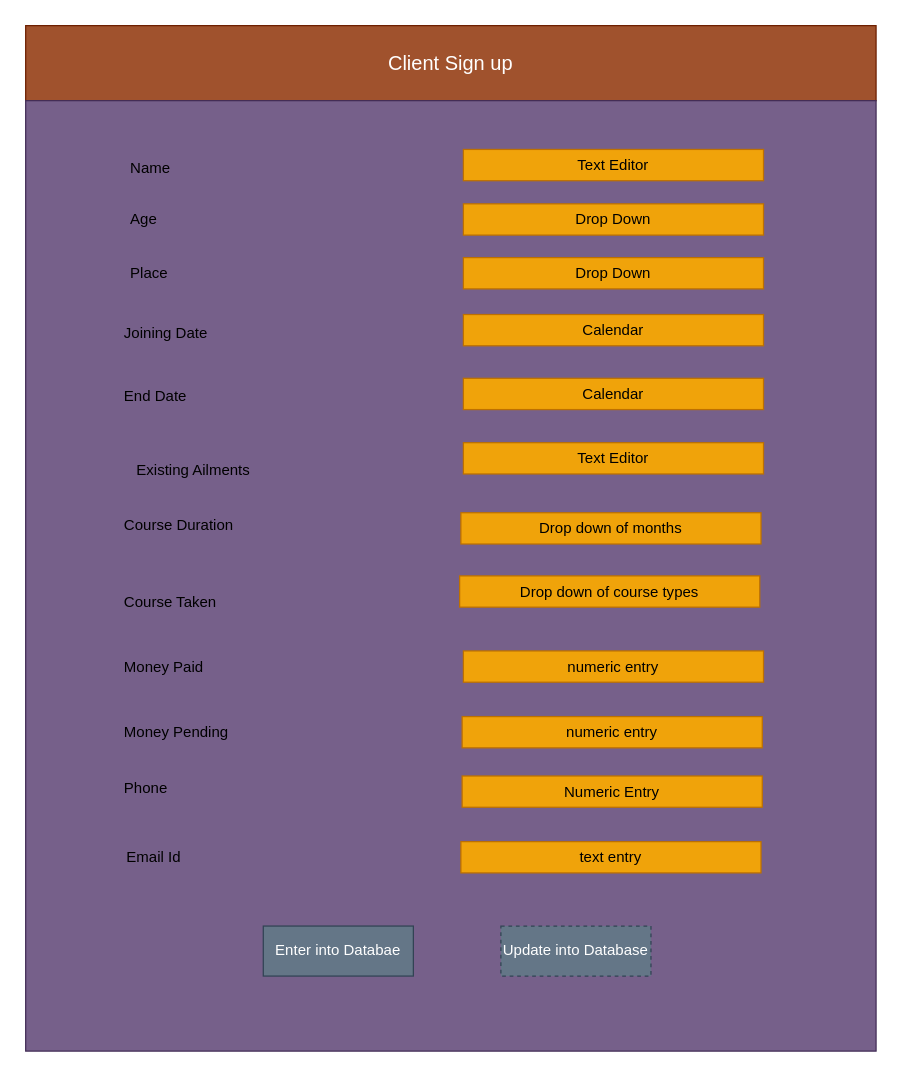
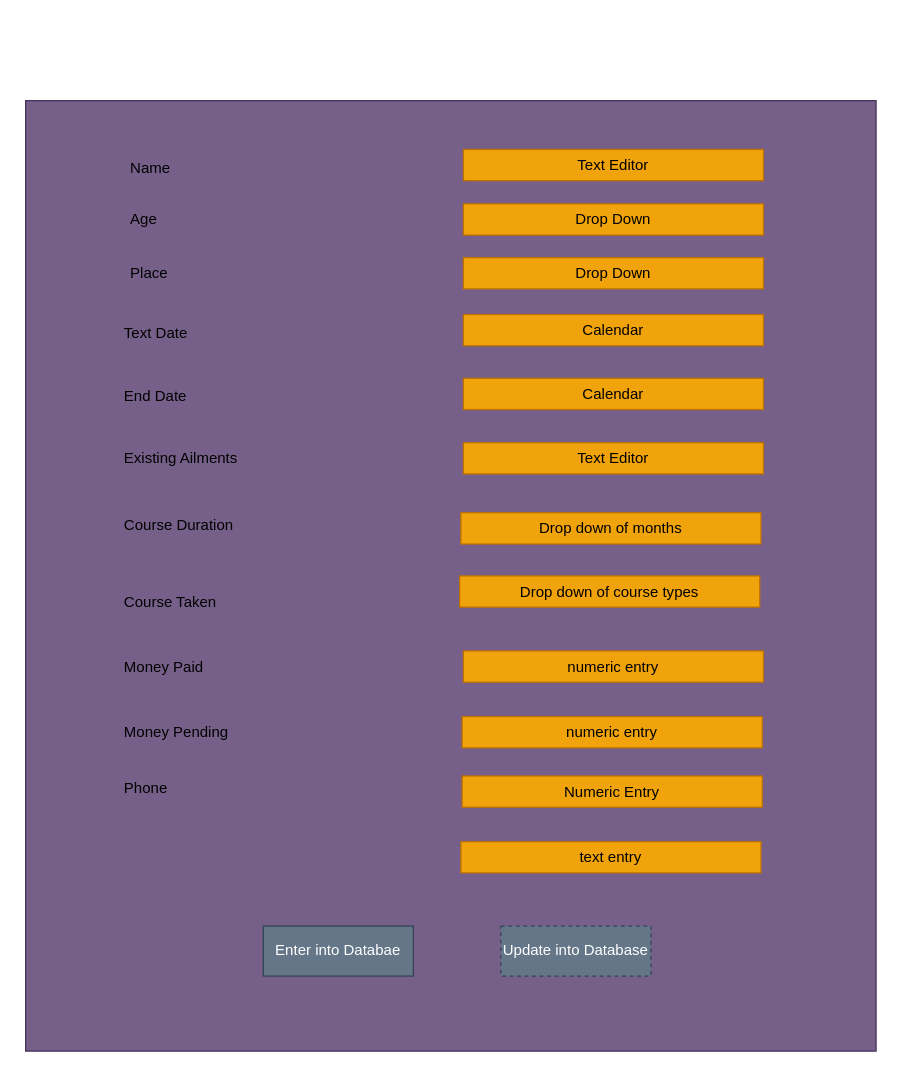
(451, 63) -> none
(169, 333) -> (160, 333)
(197, 471) -> (184, 458)
(187, 857) -> none
